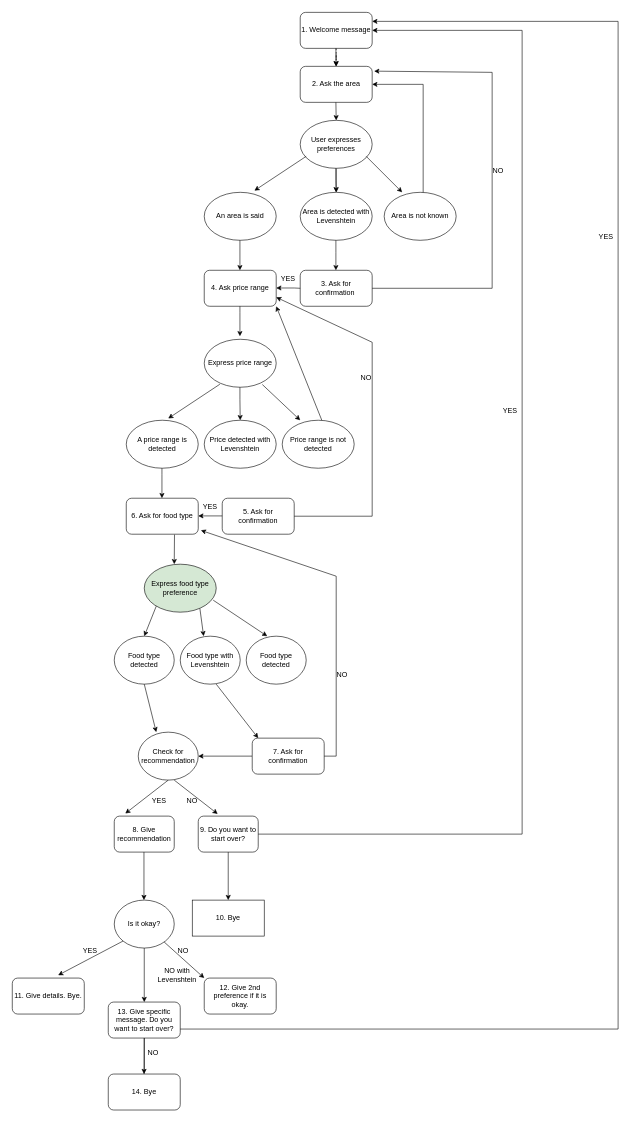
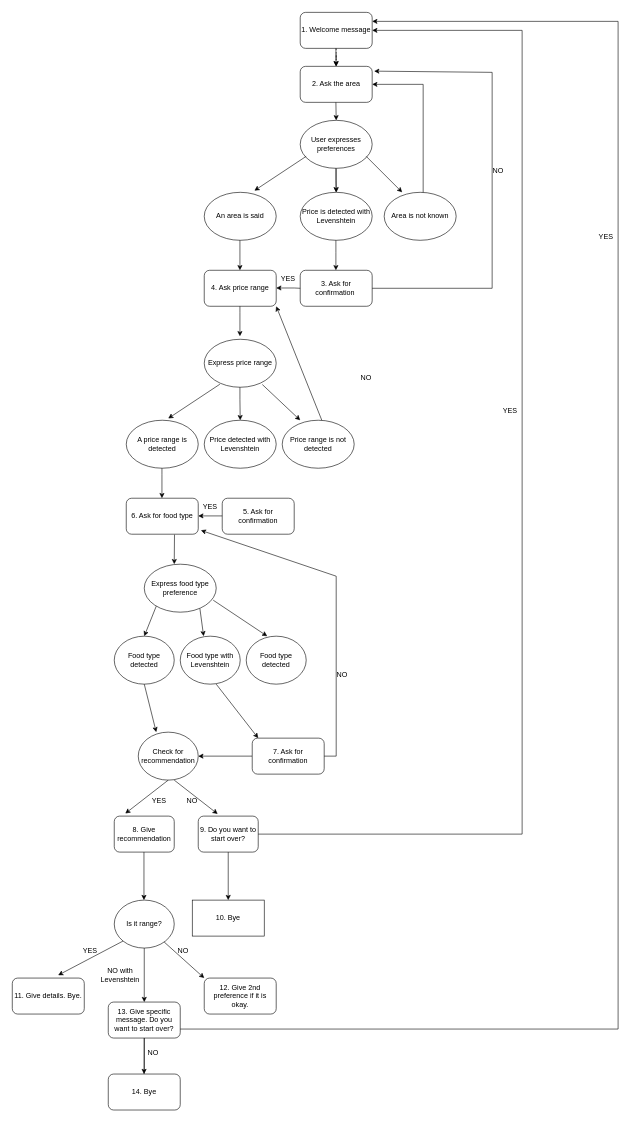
(336, 216) -> (336, 216)
(327, 321) -> none
(180, 588) -> (180, 588)
(144, 924) -> (144, 924)
(177, 975) -> (120, 975)
